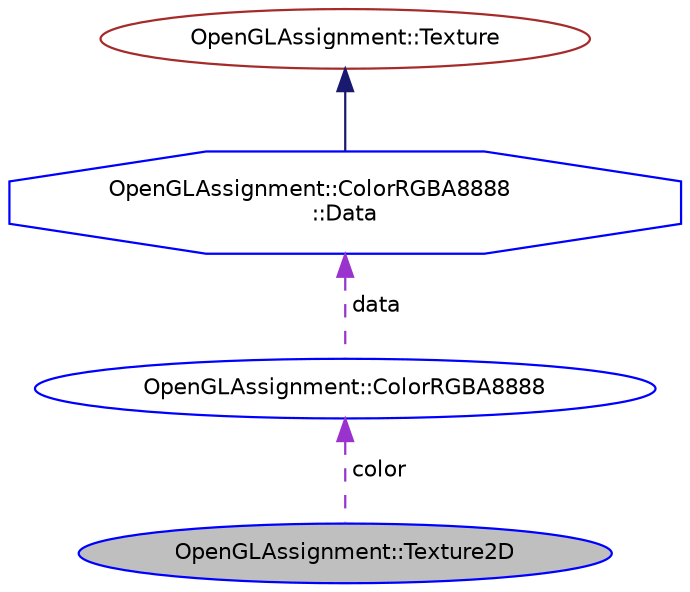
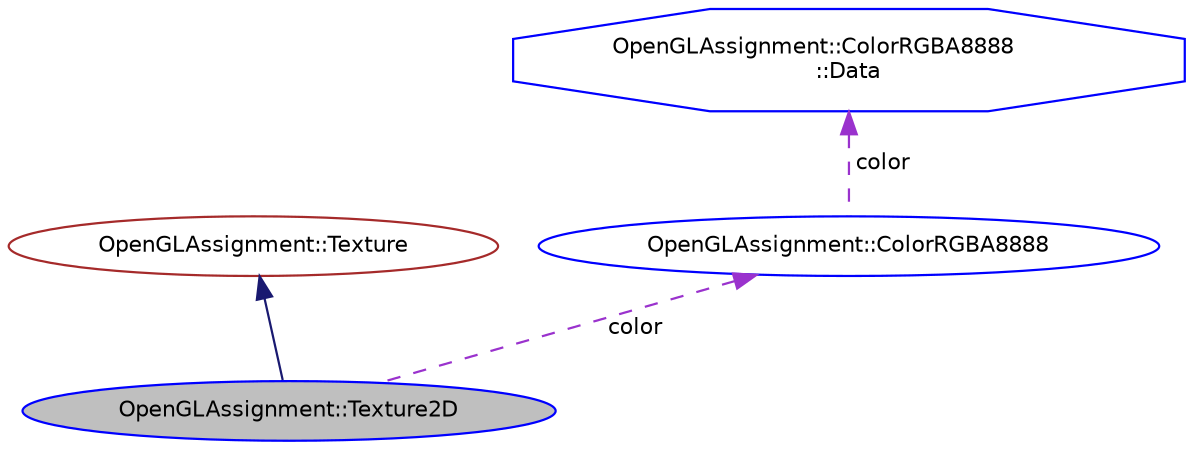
(345, 121) -> (274, 339)
(373, 306) -> (880, 164)
